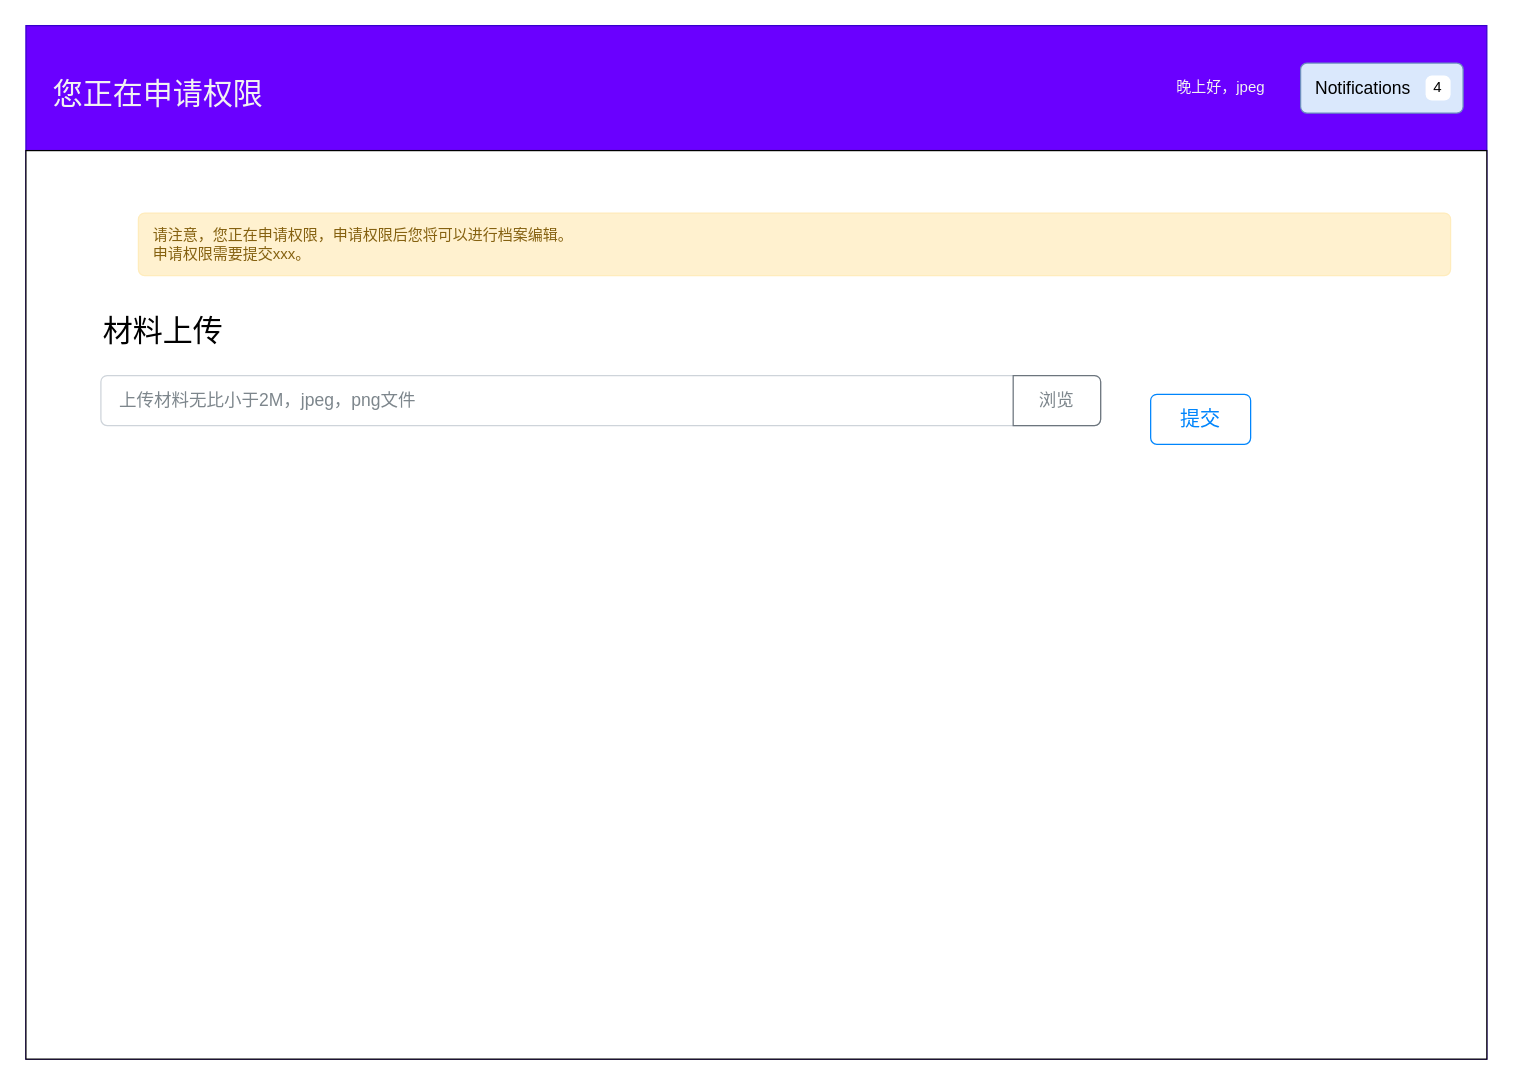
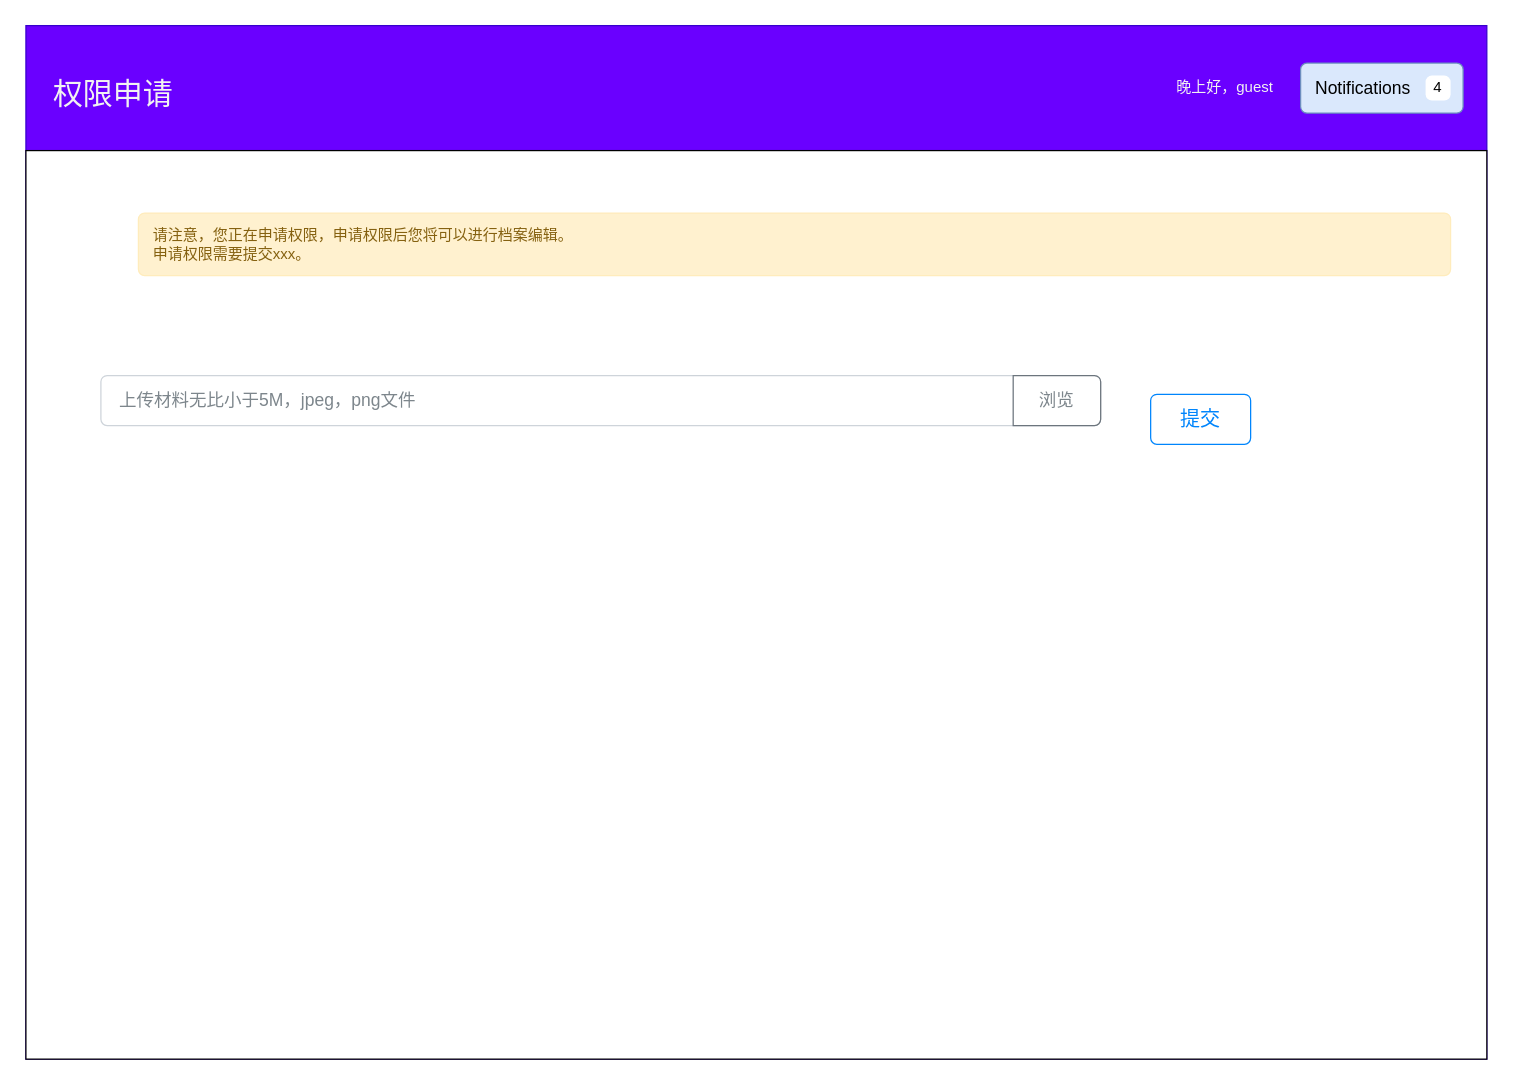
(1224, 88) -> (1228, 88)
(158, 94) -> (113, 94)
(257, 332) -> none
(268, 401) -> (268, 401)
